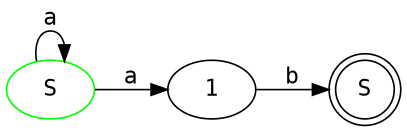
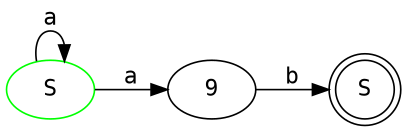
(212, 90) -> (212, 90)
